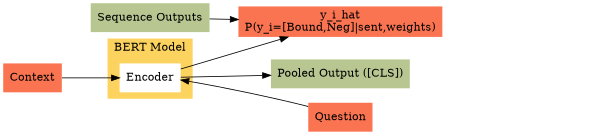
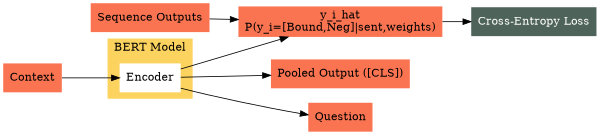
(150, 18) -> (150, 18)
none -> (534, 22)
(340, 74) -> (340, 74)
(249, 93) -> (240, 102)
